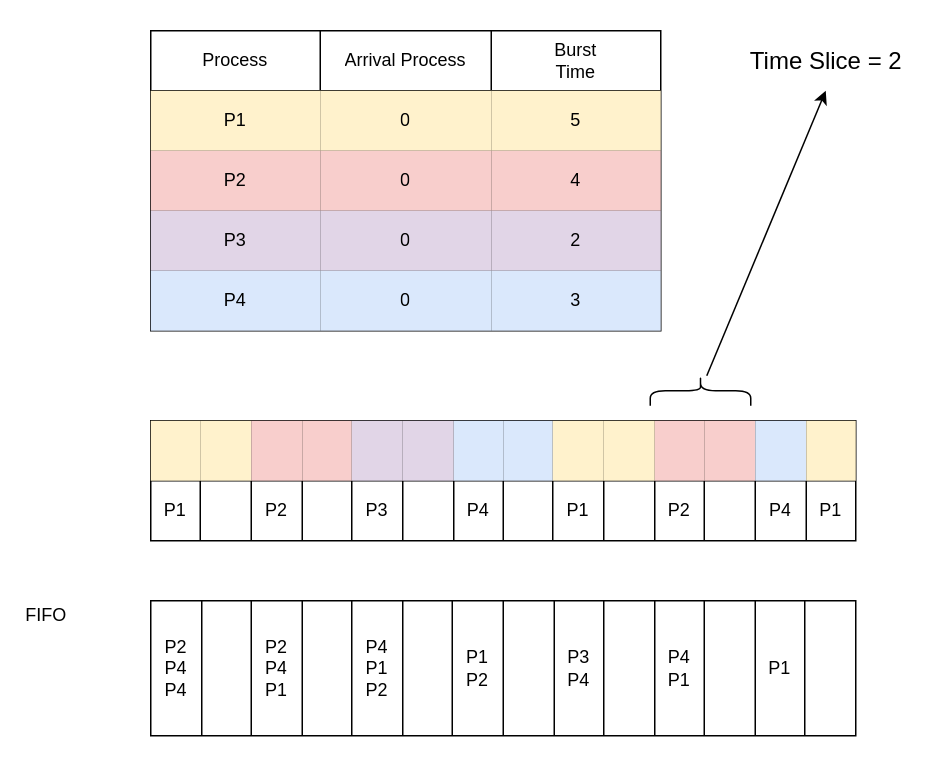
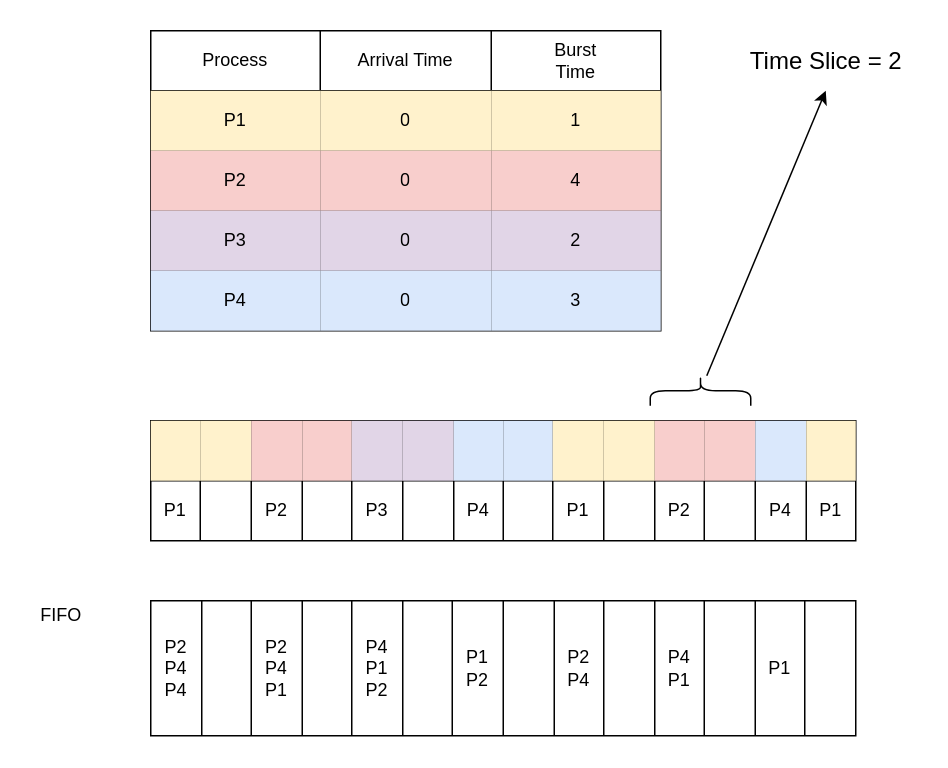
(406, 61) -> (406, 61)
(576, 121) -> (576, 121)
(46, 616) -> (61, 616)
(579, 668) -> (579, 668)
